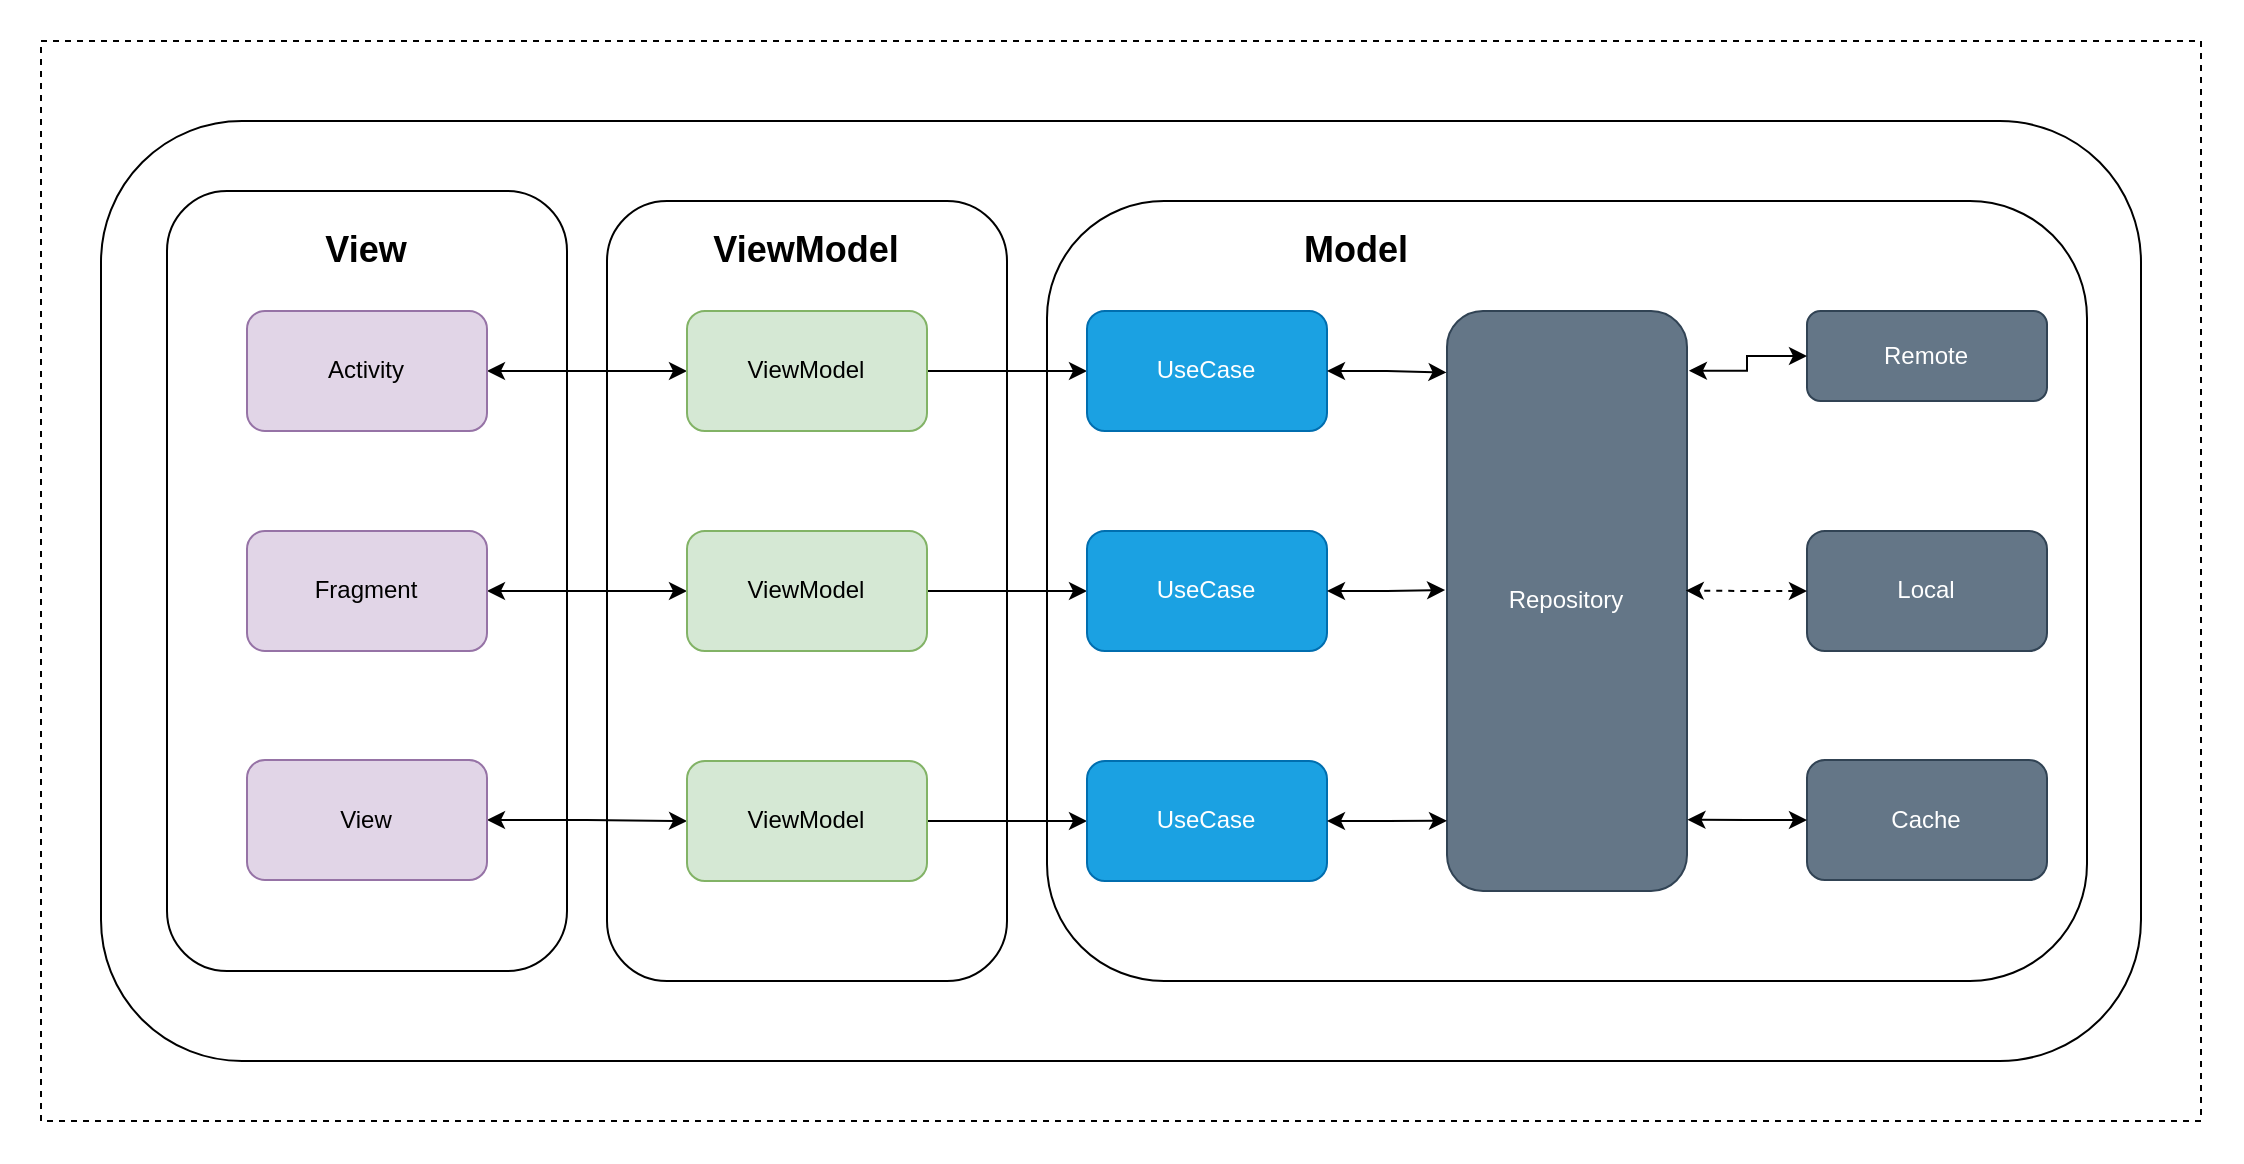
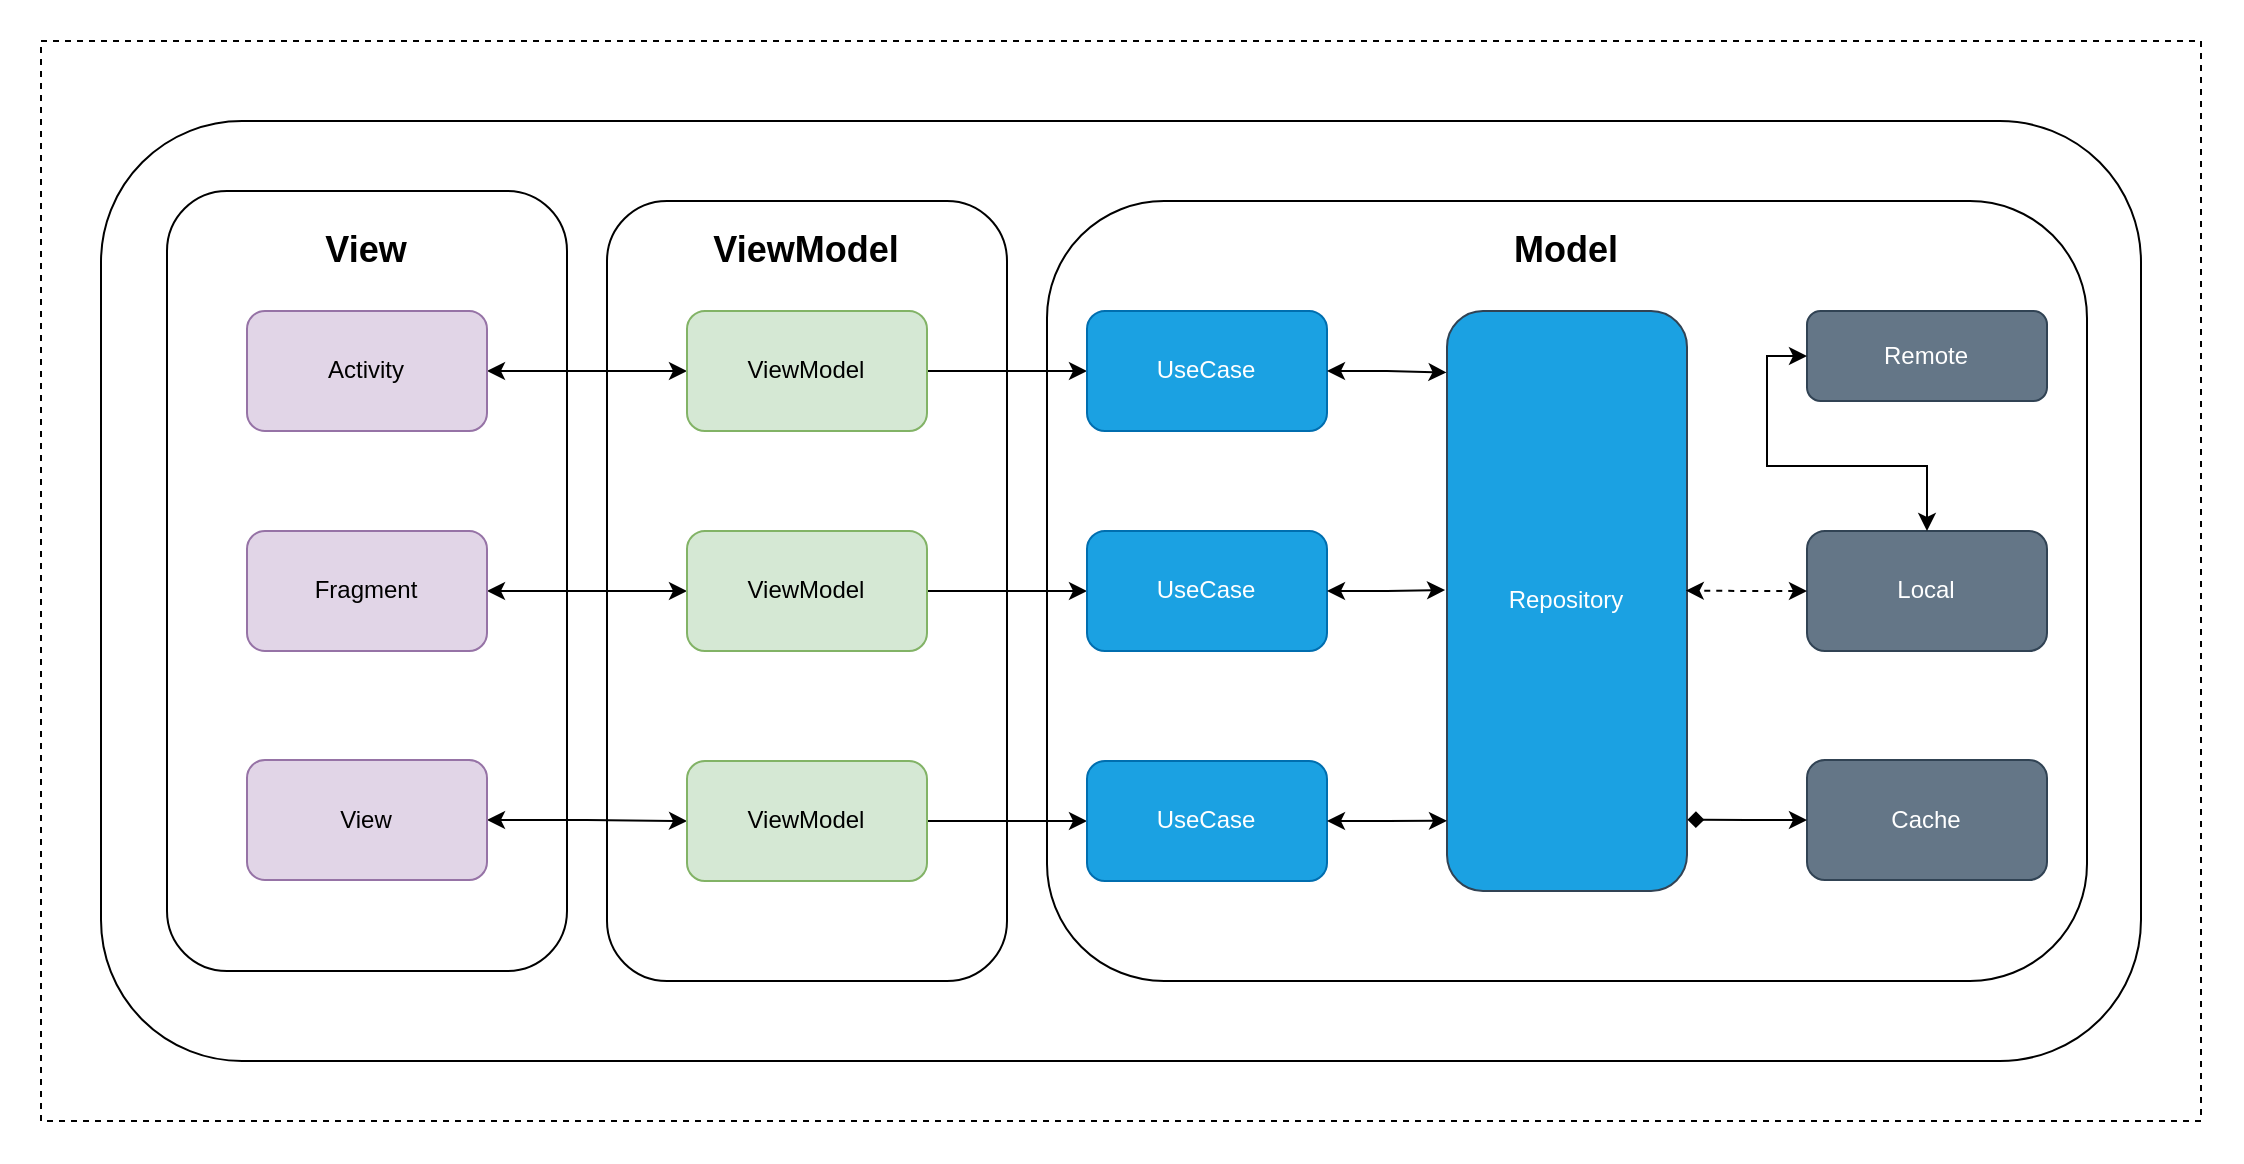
(1357, 251) -> (1567, 251)
(1743, 371) -> (1817, 466)
(1567, 601) -> (1567, 601)
(1702, 820) -> (1704, 820)
